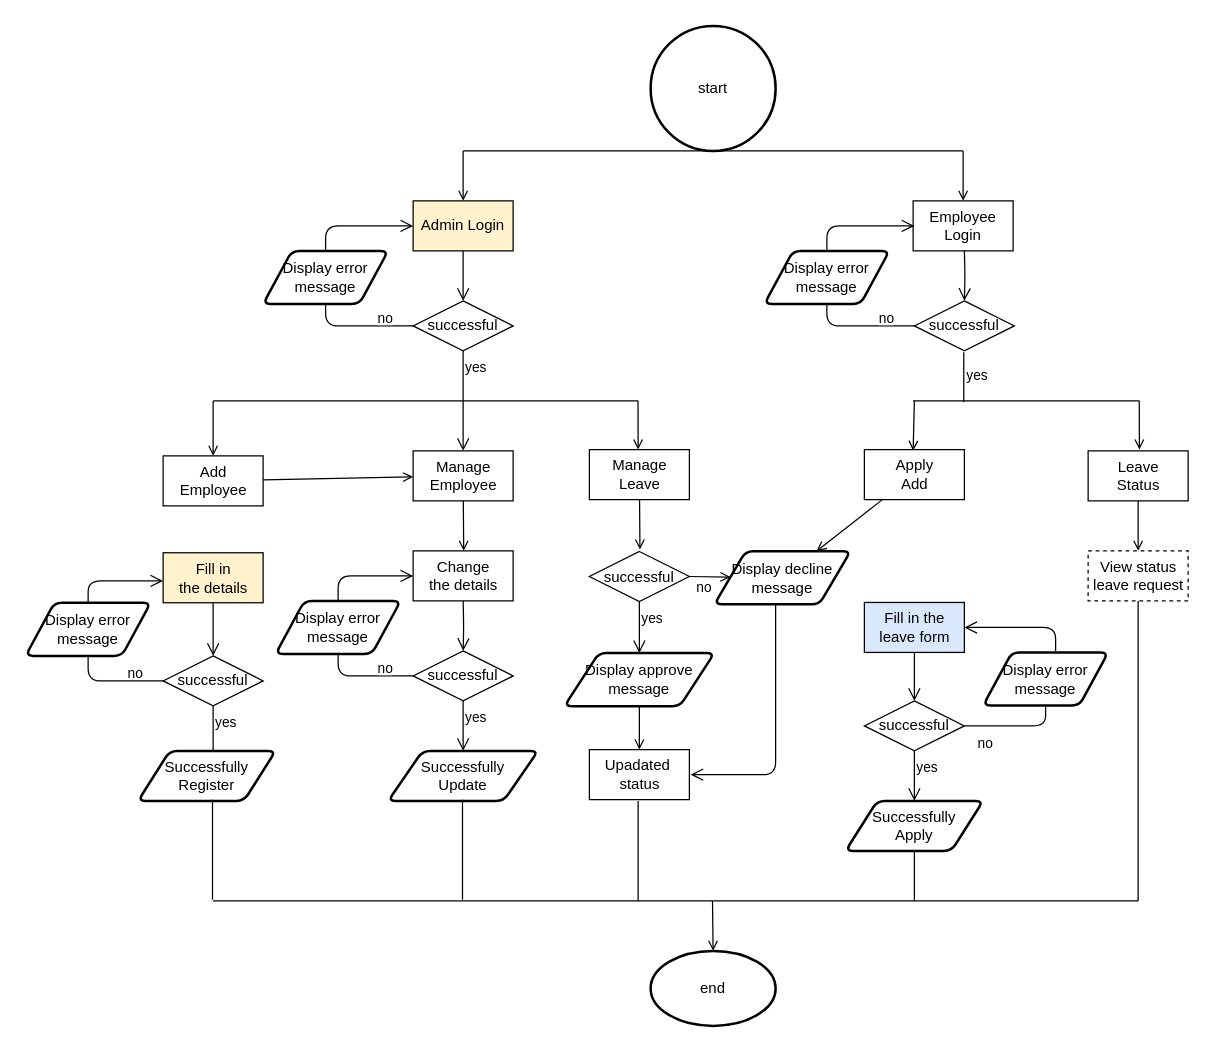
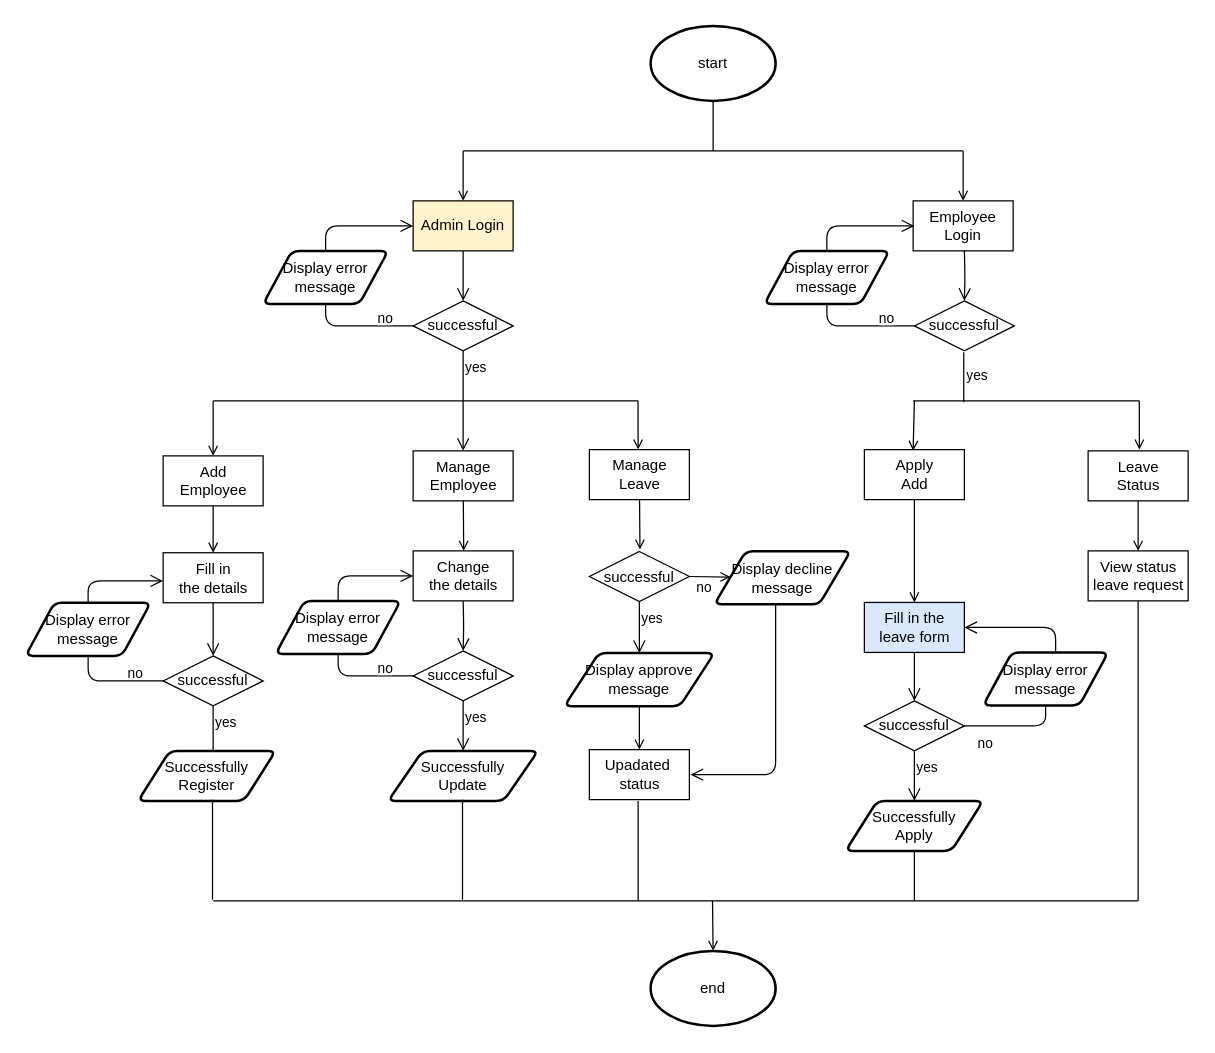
(713, 88) -> (713, 63)
(336, 478) -> (213, 528)
(851, 524) -> (914, 549)
(1138, 576) -> (1138, 576)
(213, 578) -> (213, 578)
